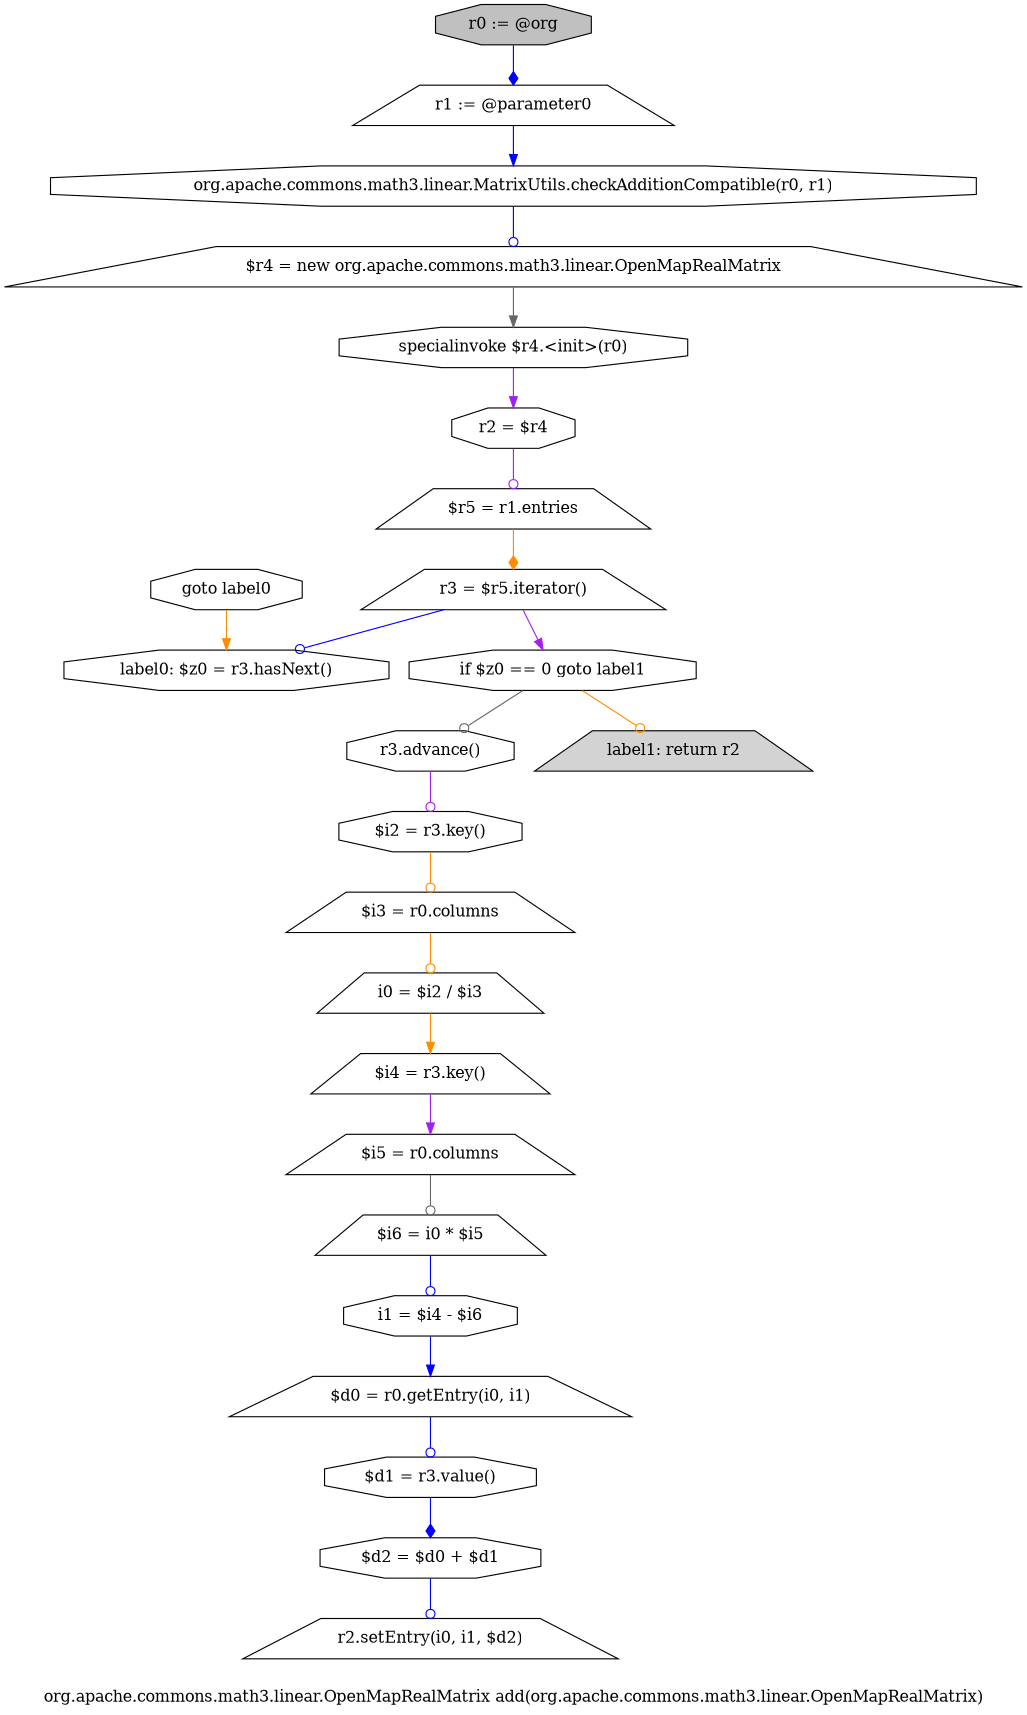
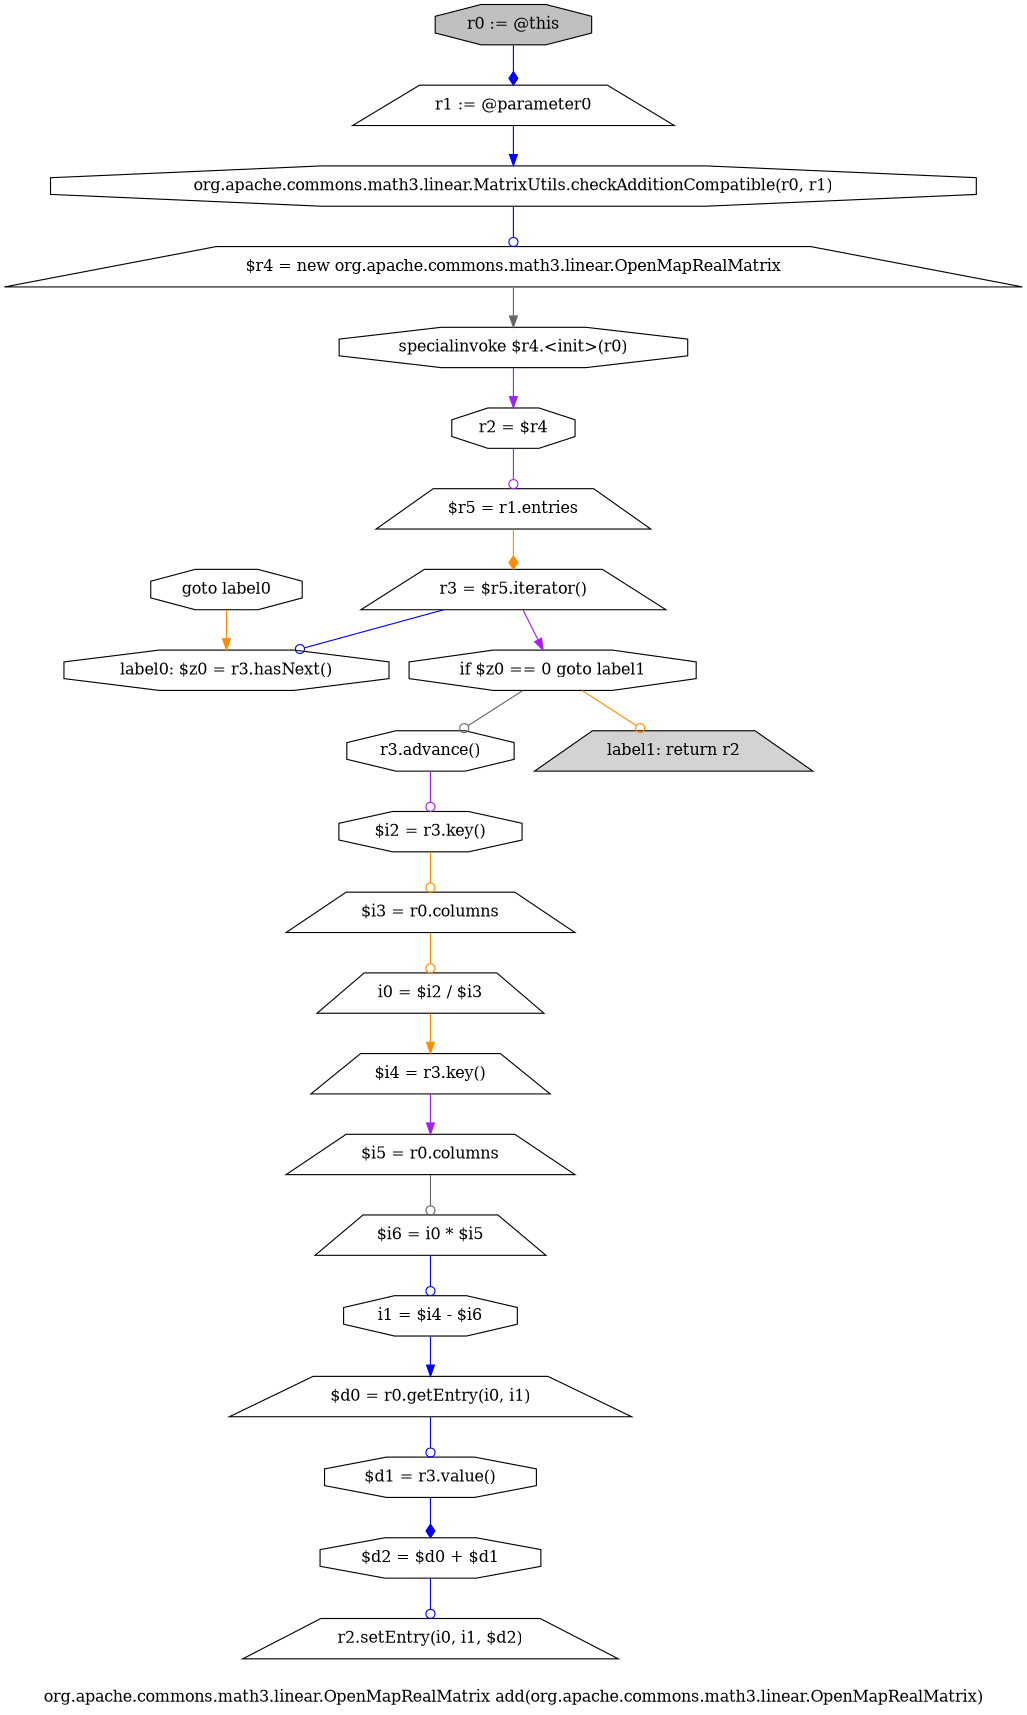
(513, 25) -> (513, 25)
